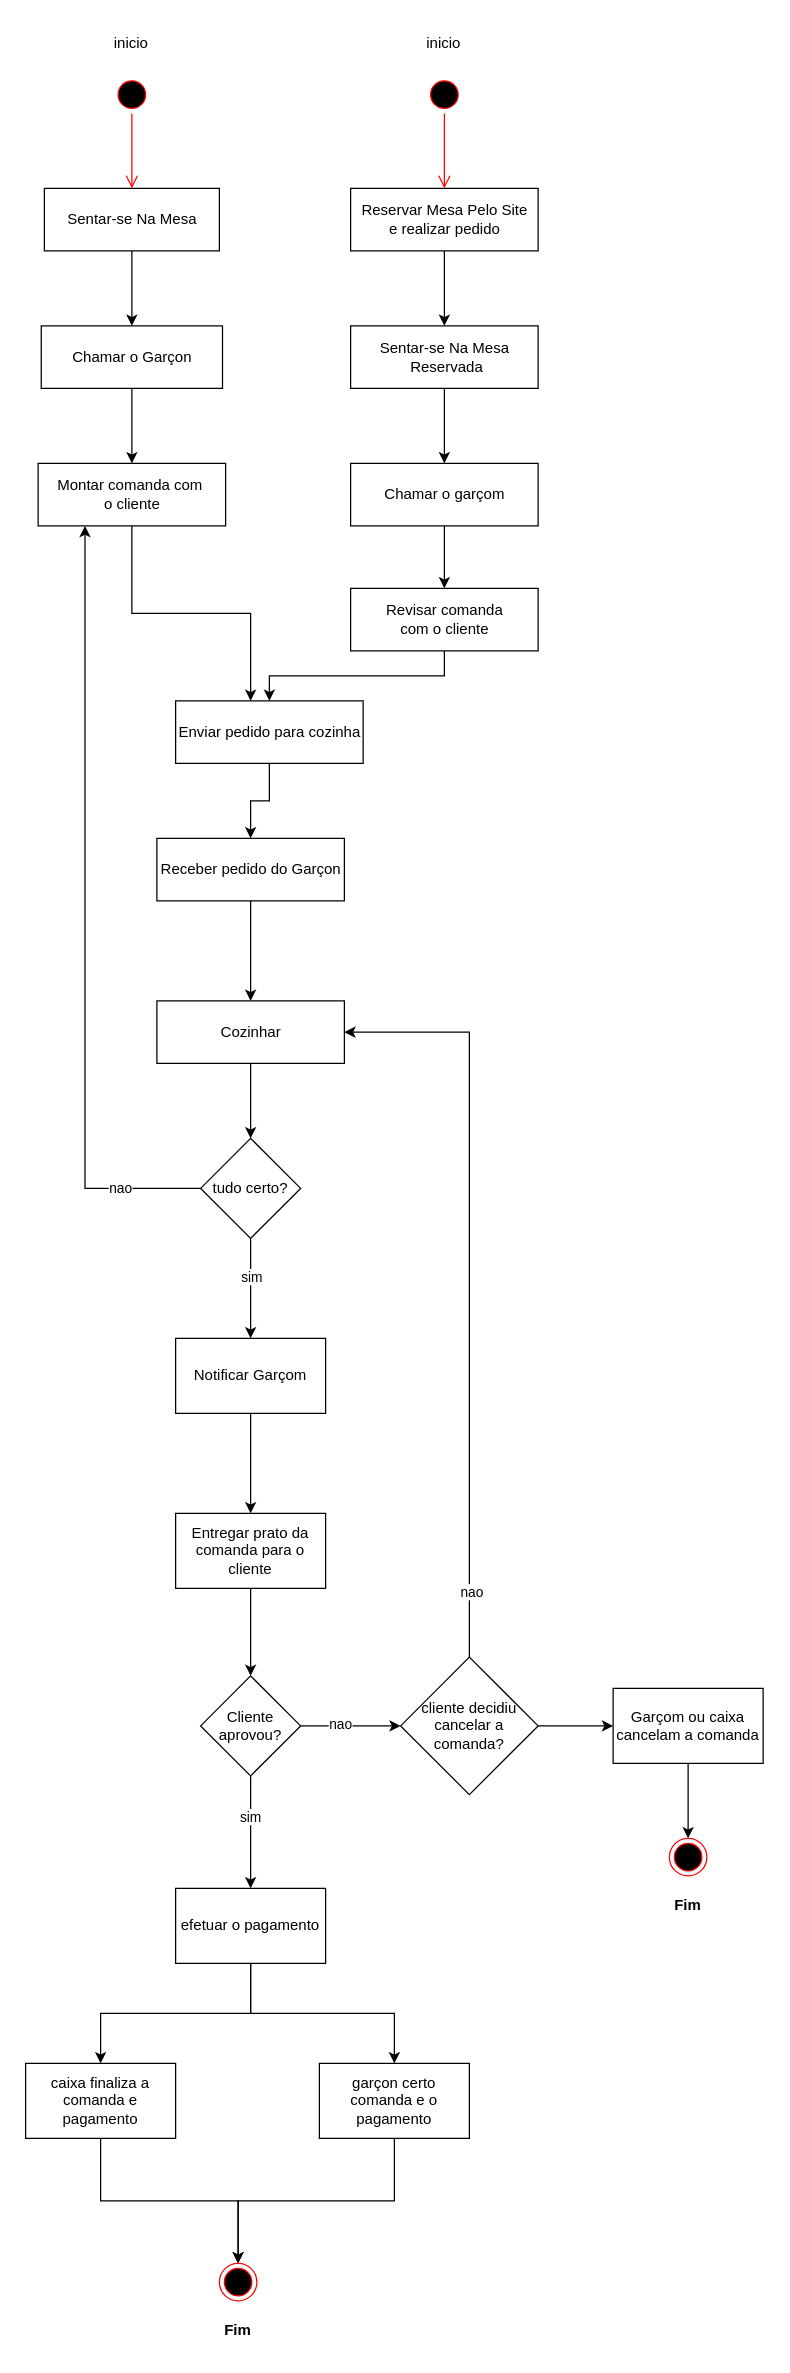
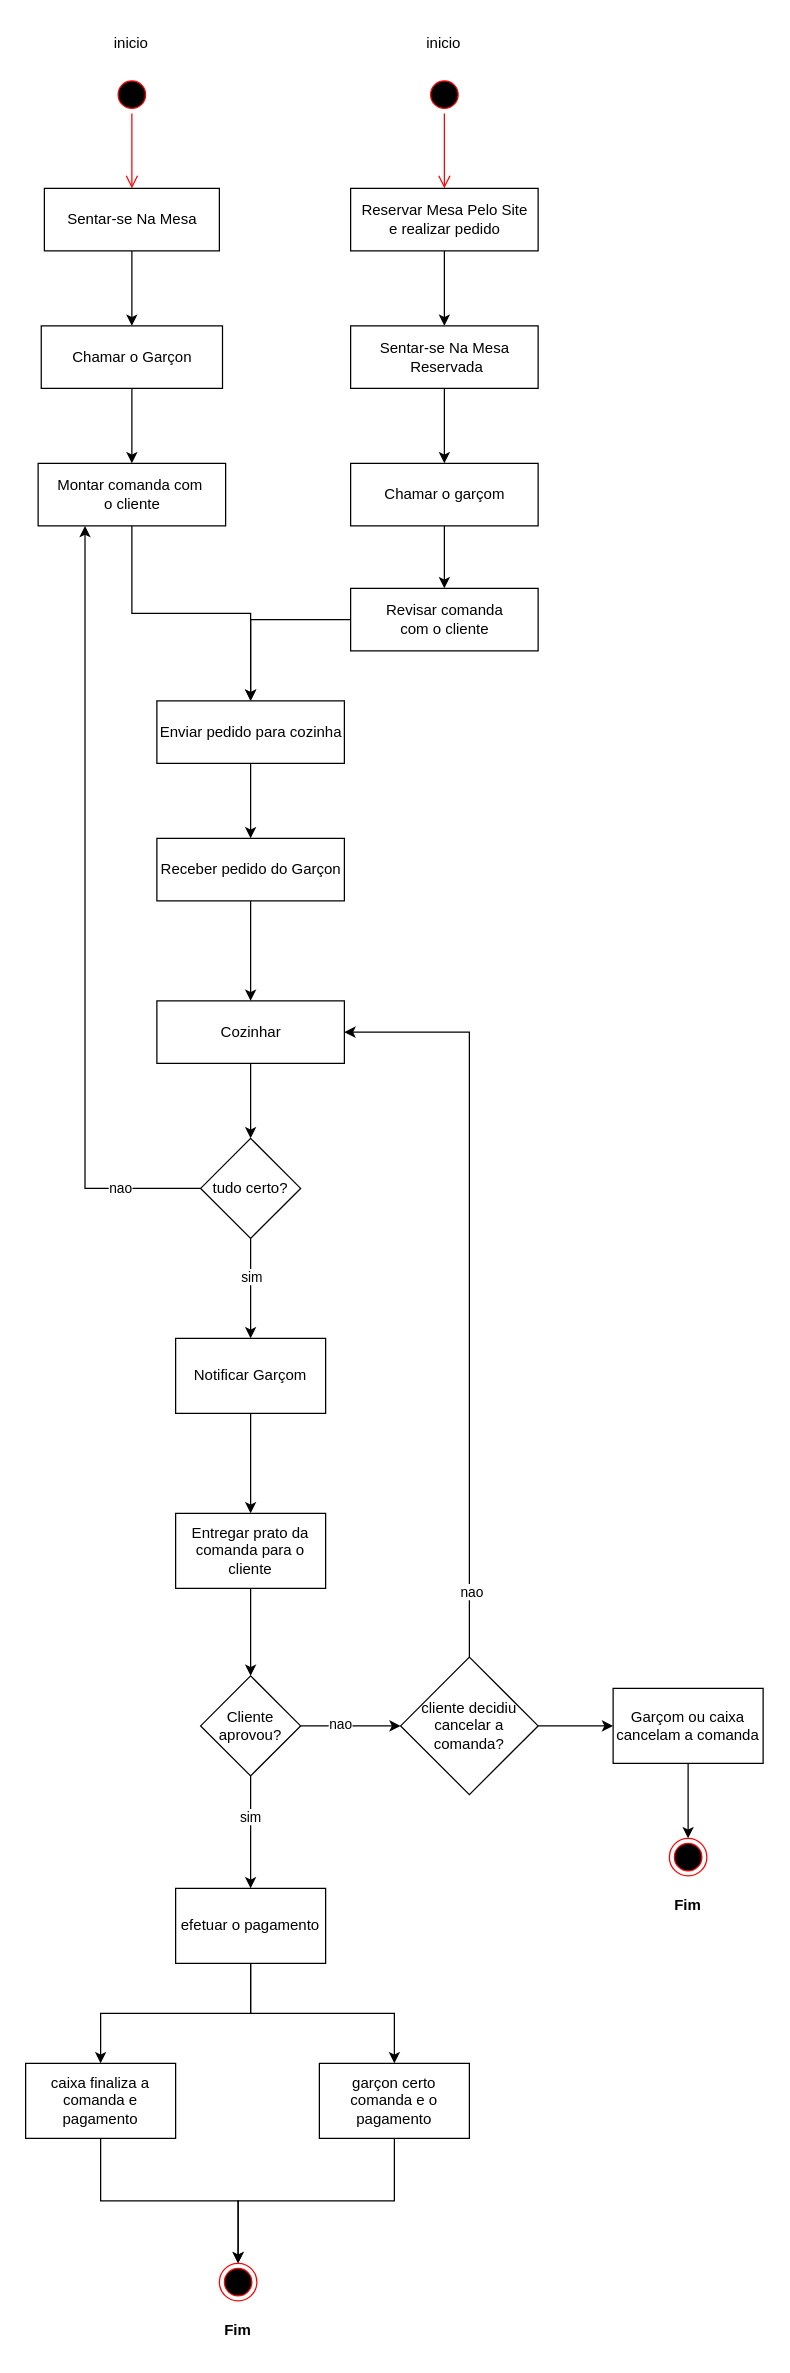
(269, 732) -> (251, 732)
